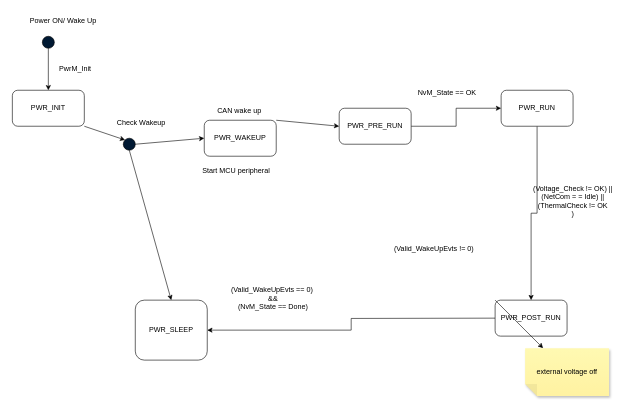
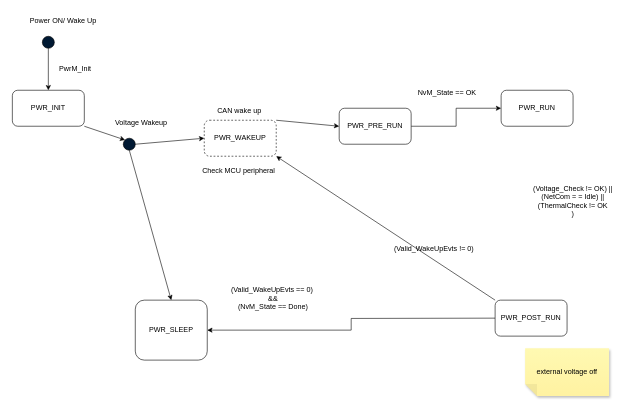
(141, 123) -> (141, 123)
(240, 138) -> (240, 138)
(239, 171) -> (239, 171)
(531, 213) -> none
(518, 323) -> (387, 229)
